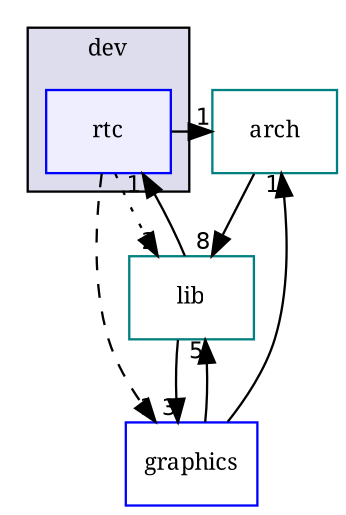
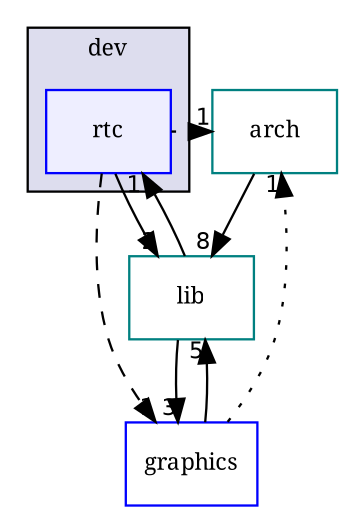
(180, 132) -> (180, 132)
(130, 207) -> (130, 207)
(280, 316) -> (280, 316)
